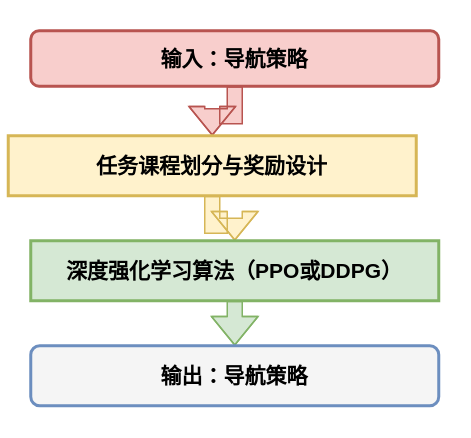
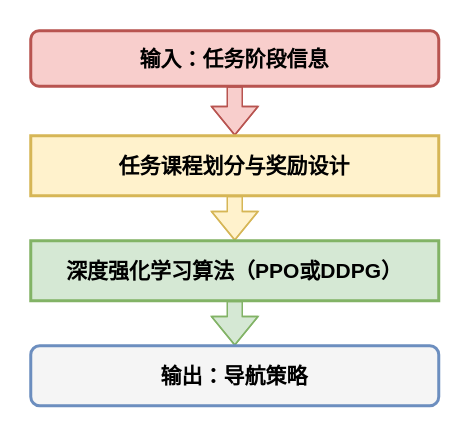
(235, 59) -> (235, 59)
(212, 166) -> (235, 166)
